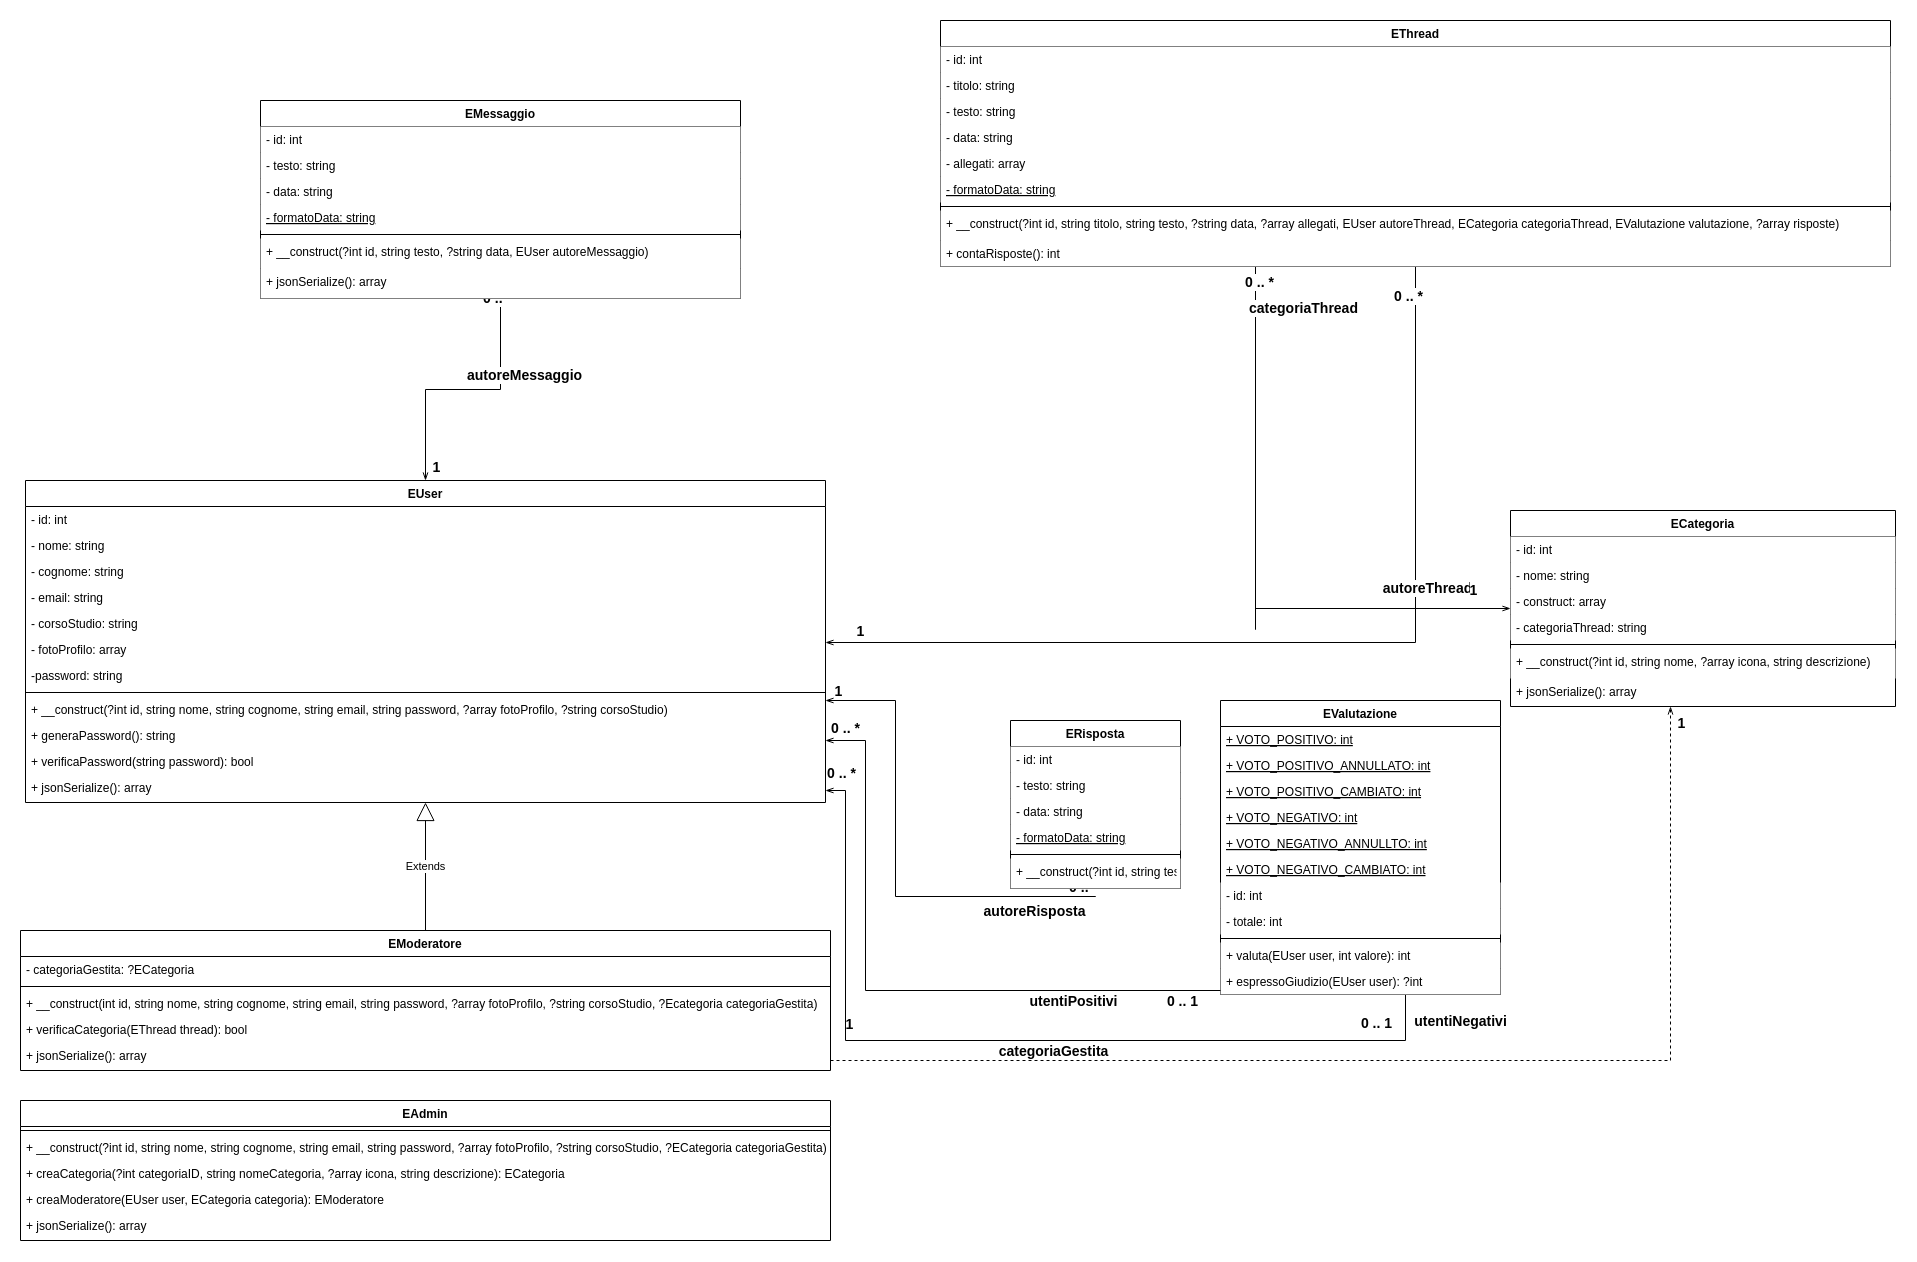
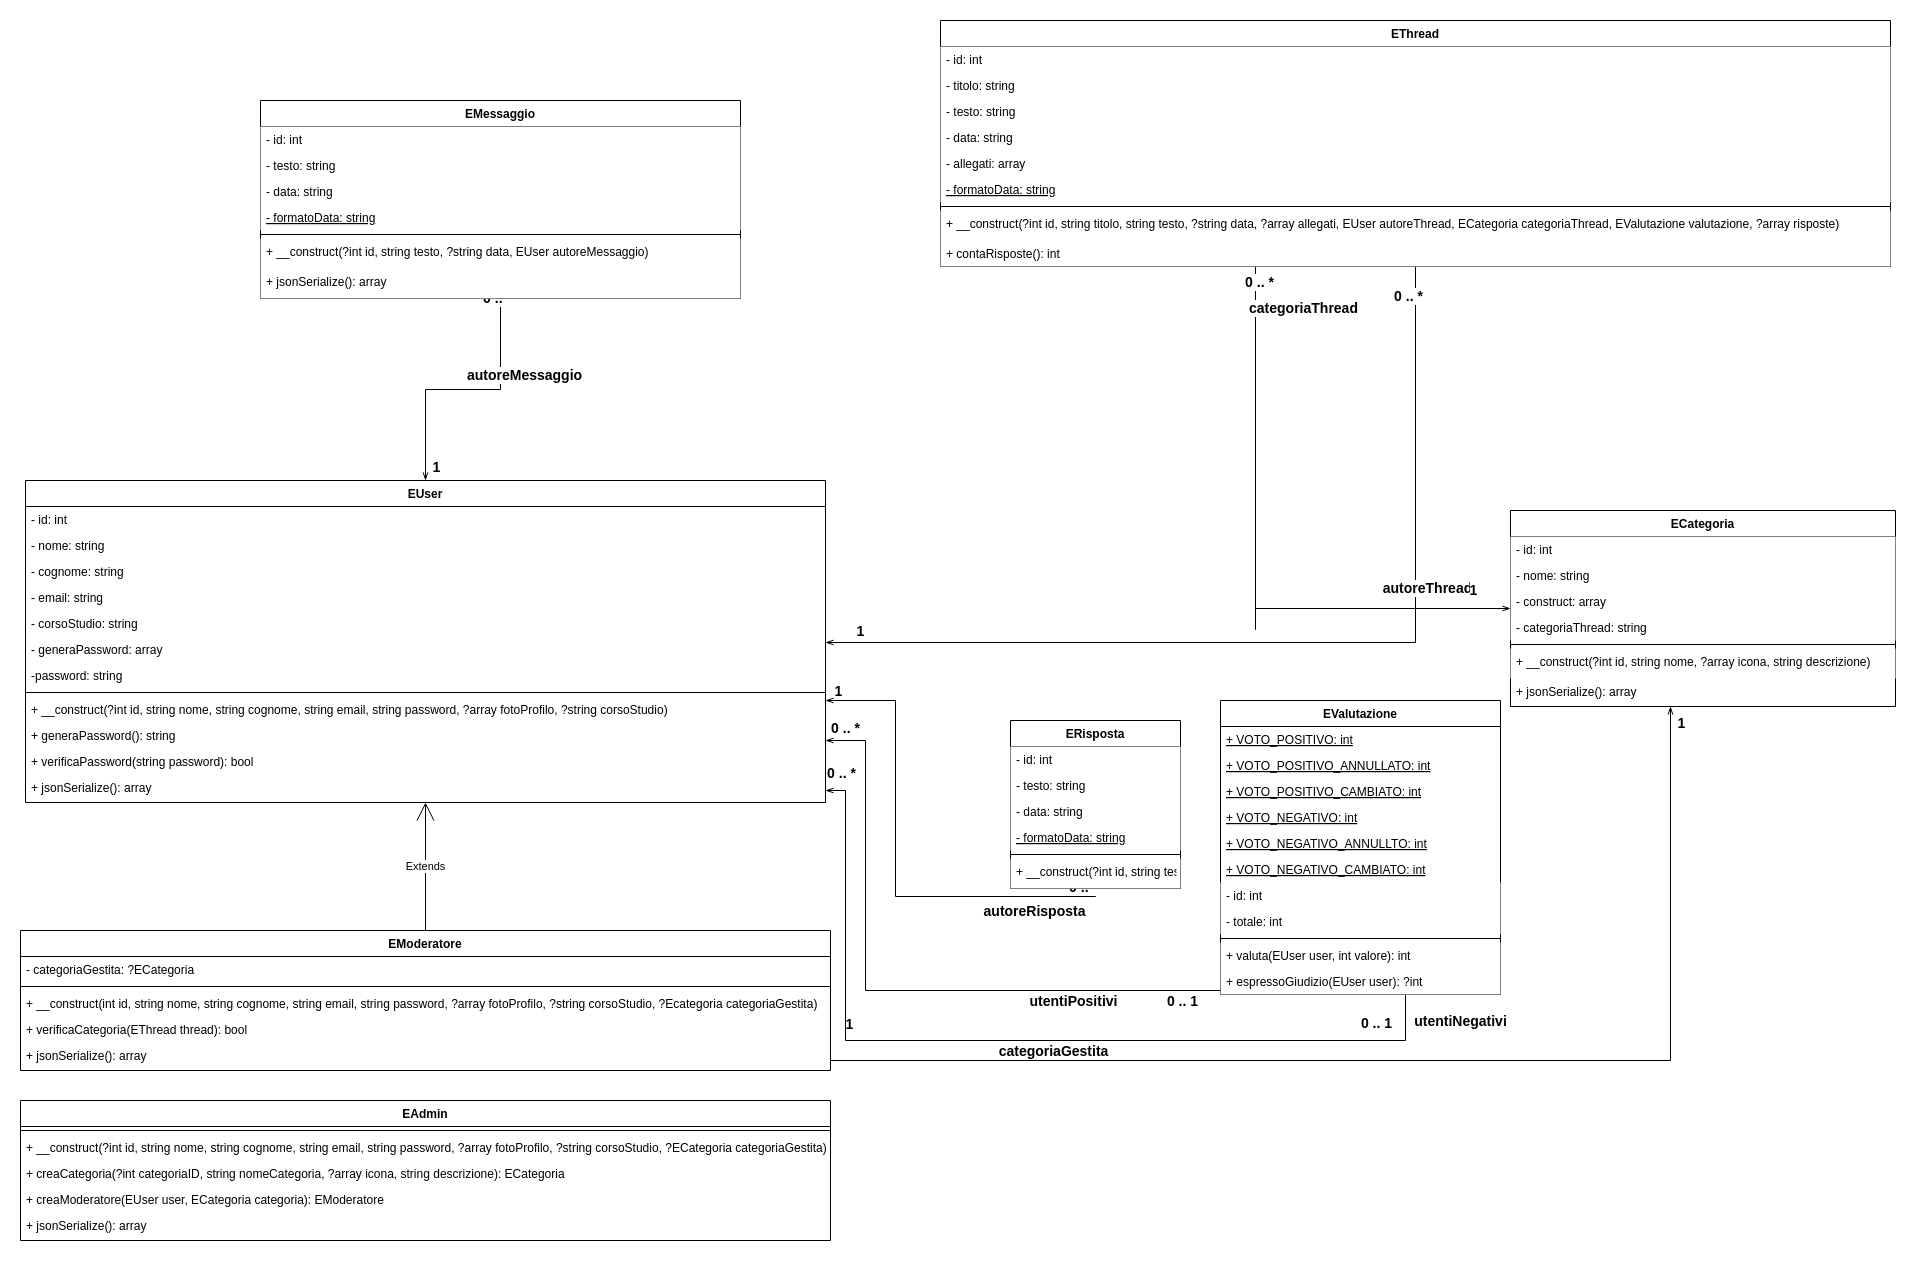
(90, 650) -> (104, 650)
(426, 822) -> (426, 814)
(1426, 1061) -> (1426, 1061)
